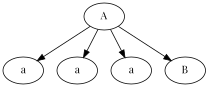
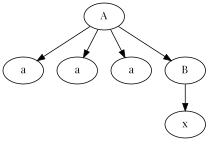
none -> (185, 124)
